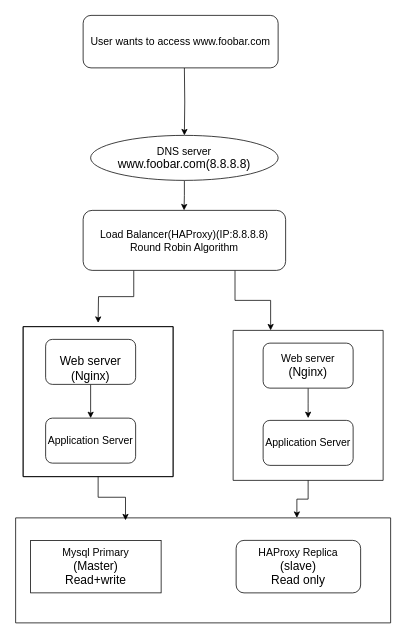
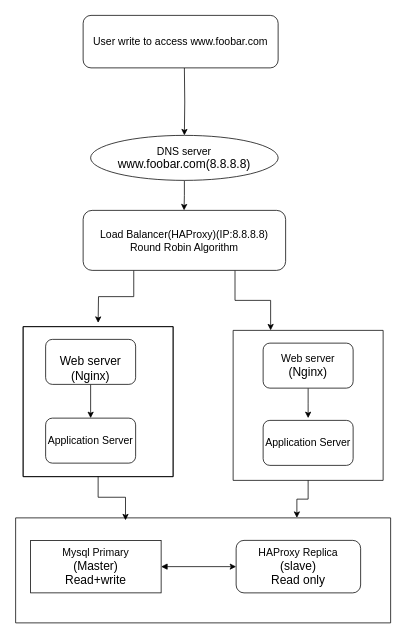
(180, 42) -> (180, 42)
none -> (199, 567)
